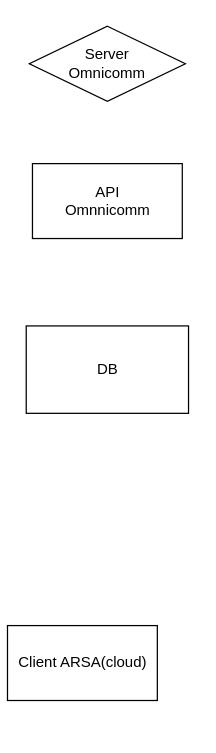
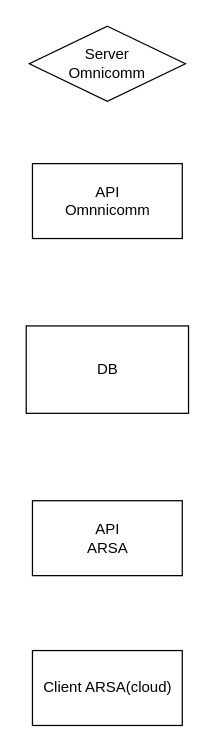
none -> (108, 538)
(83, 663) -> (108, 688)
